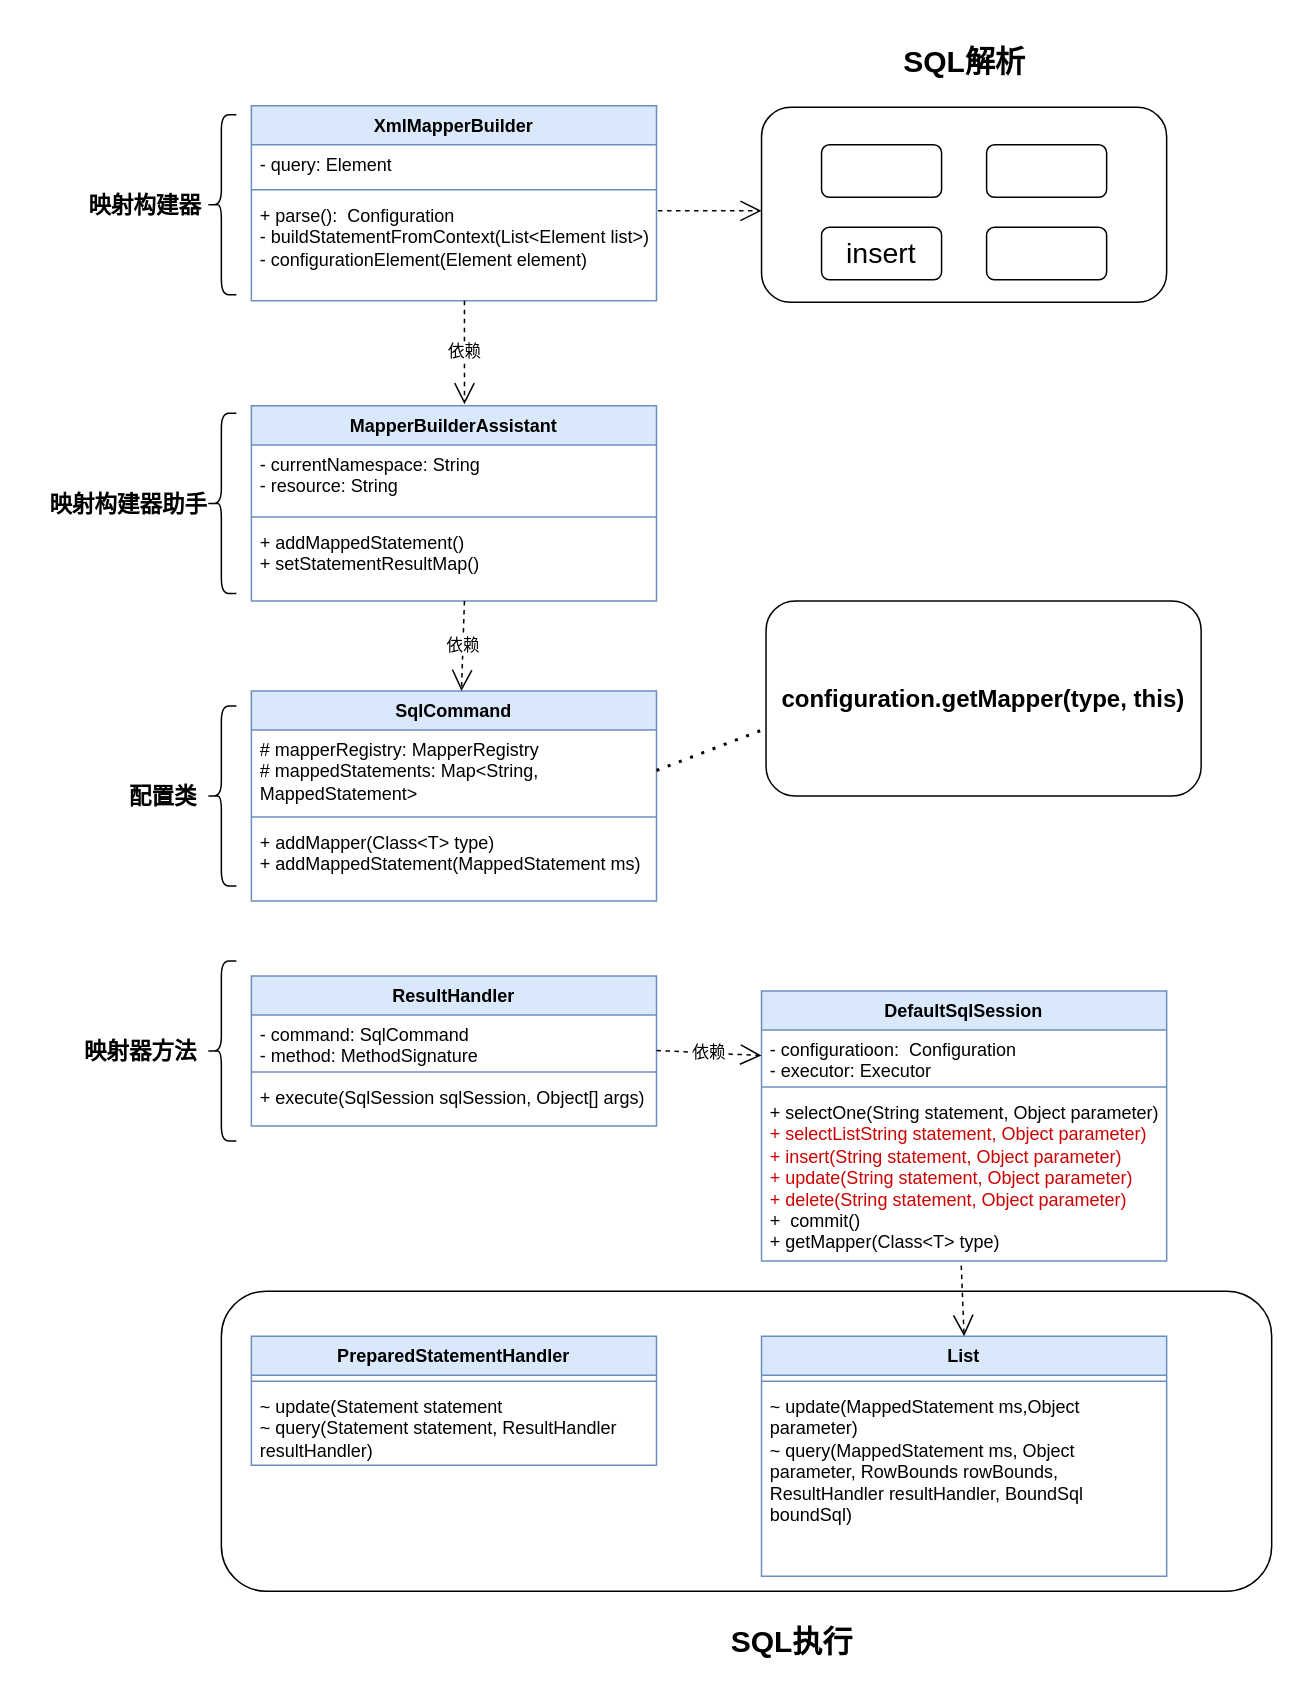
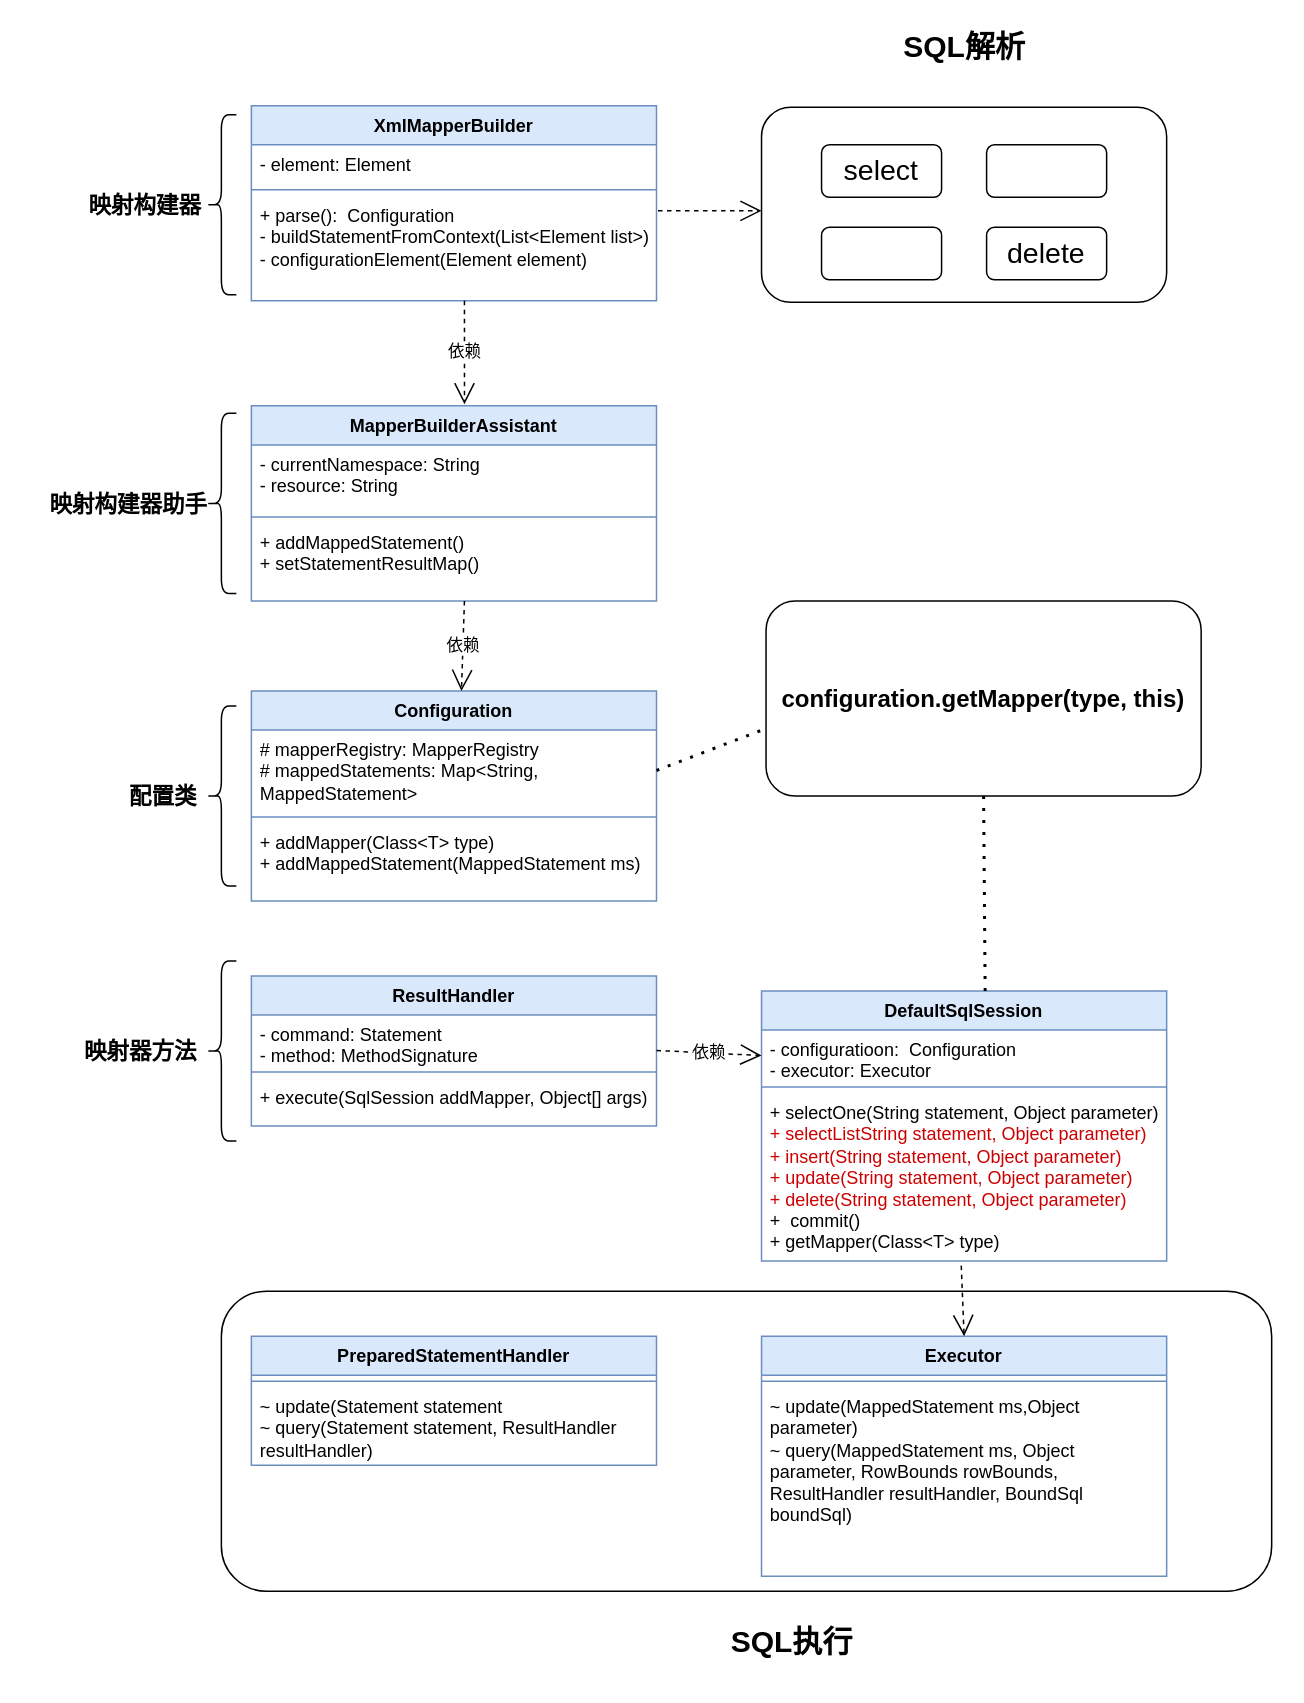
(964, 61) -> (964, 46)
(332, 166) -> (339, 166)
none -> (881, 171)
(881, 254) -> none
none -> (1046, 254)
(454, 712) -> (454, 712)
none -> (984, 893)
(377, 1047) -> (377, 1047)
(455, 1110) -> (455, 1110)
(964, 1357) -> (964, 1357)
